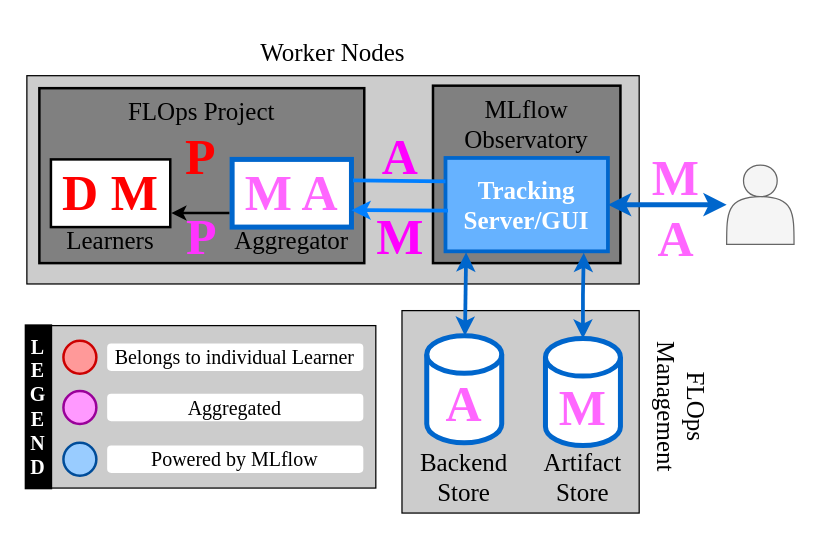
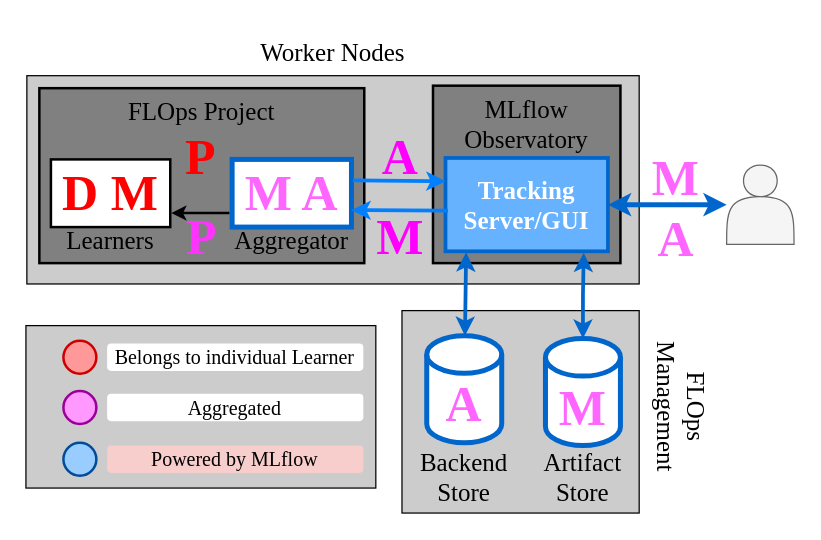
(432, 181) -> (430, 181)
(38, 407) -> none
(235, 459) -> (235, 459)
